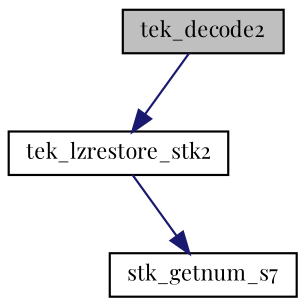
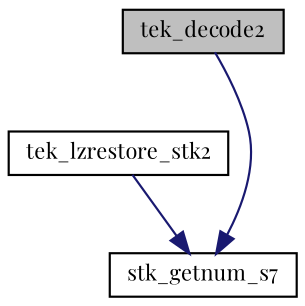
(167, 84) -> (250, 142)
